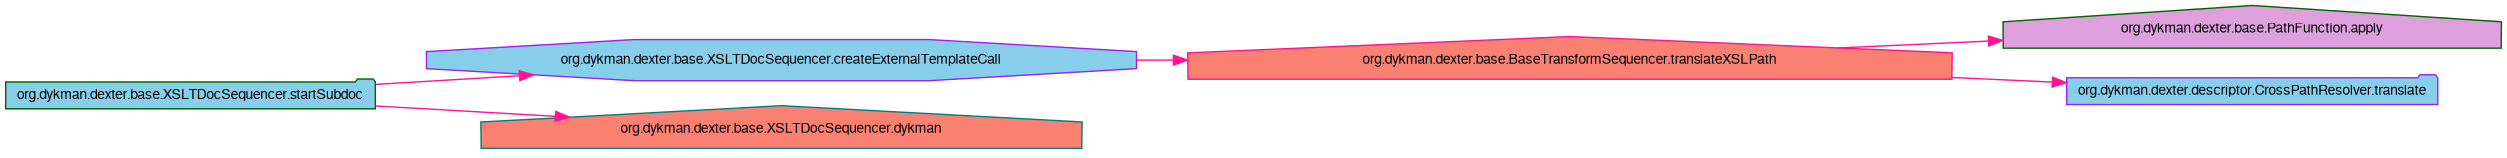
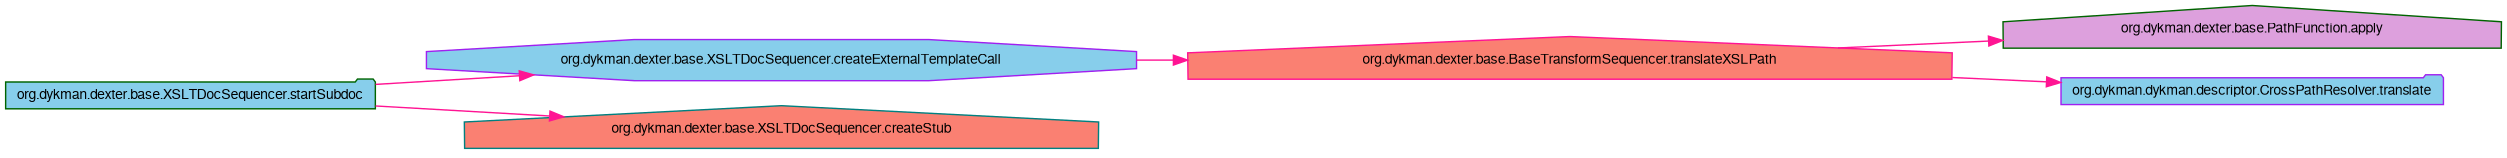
(2252, 91) -> (2252, 91)
(781, 129) -> (781, 129)
